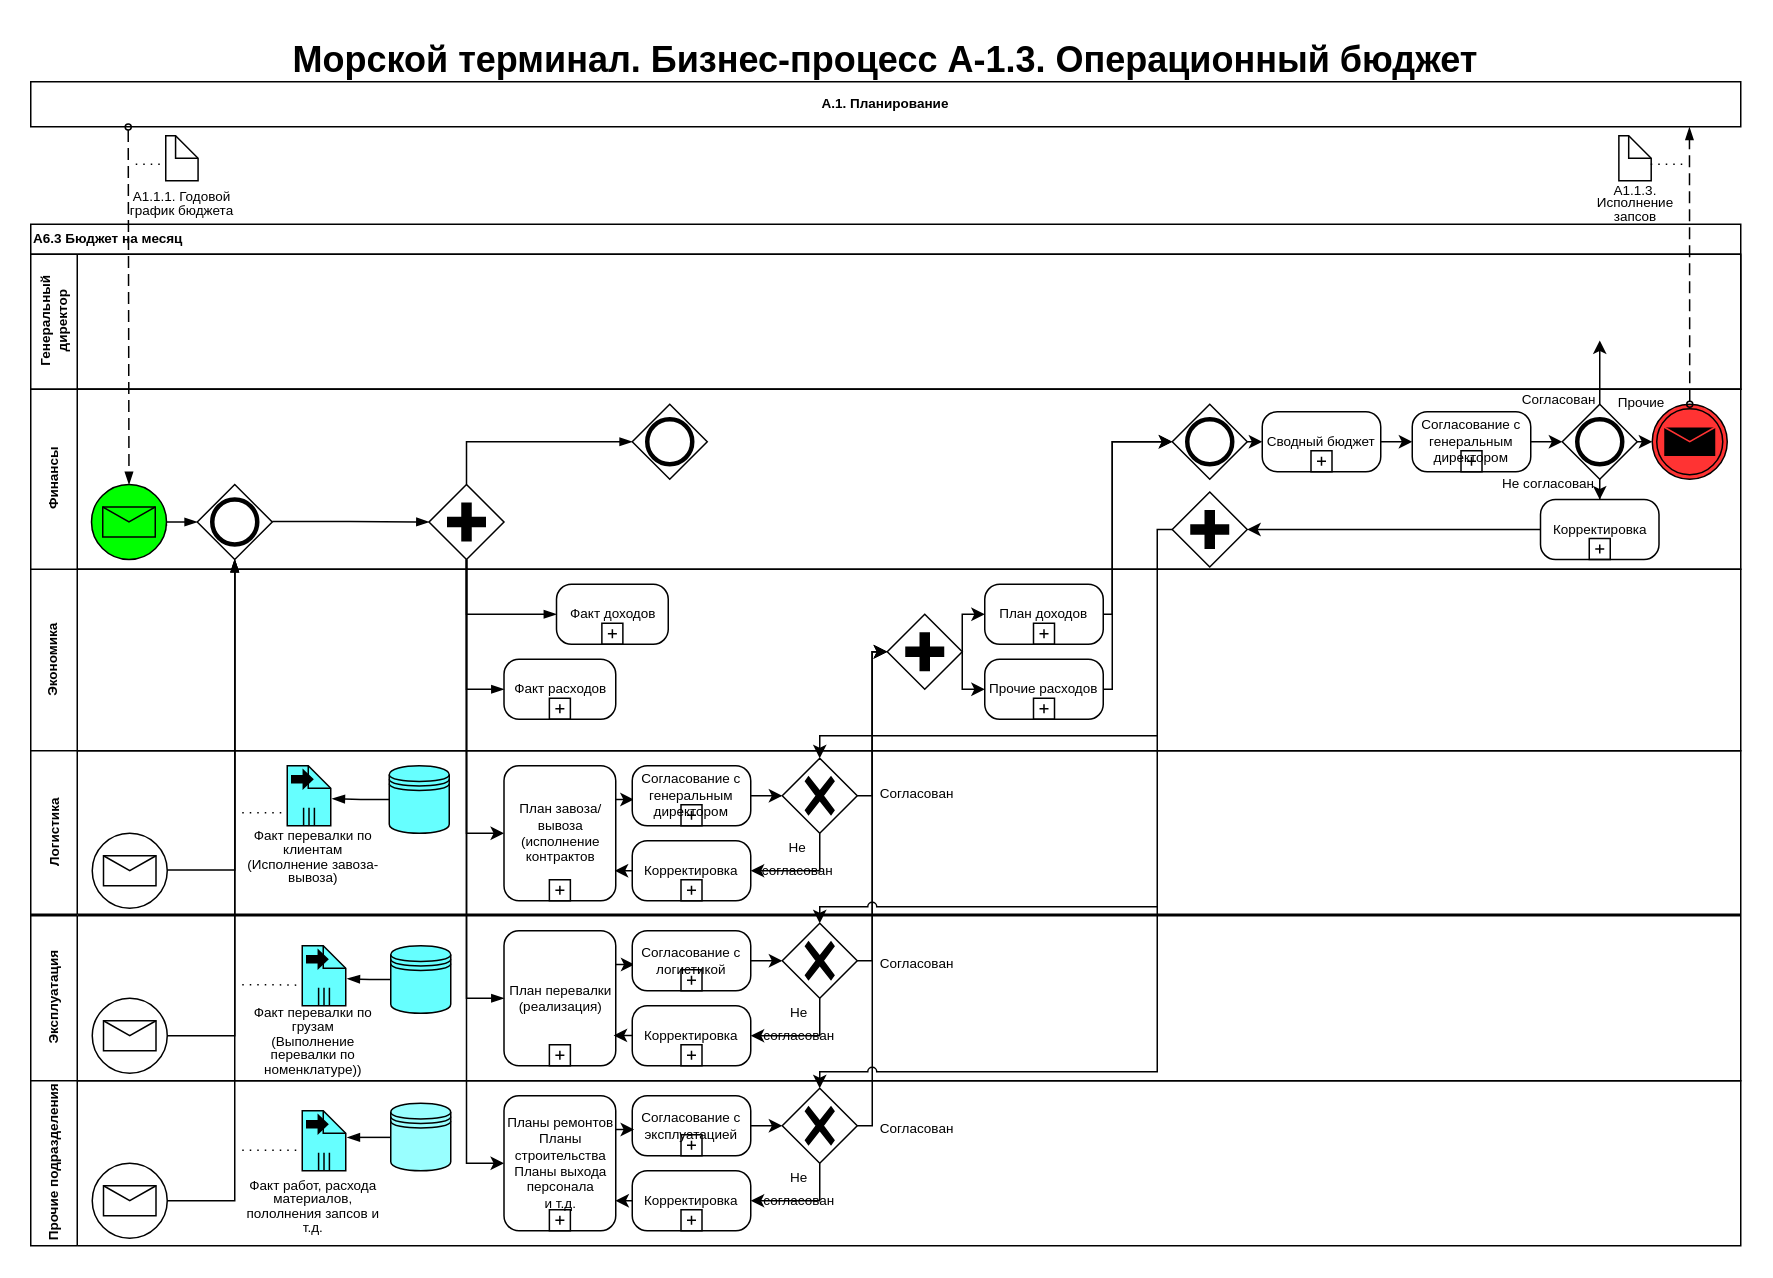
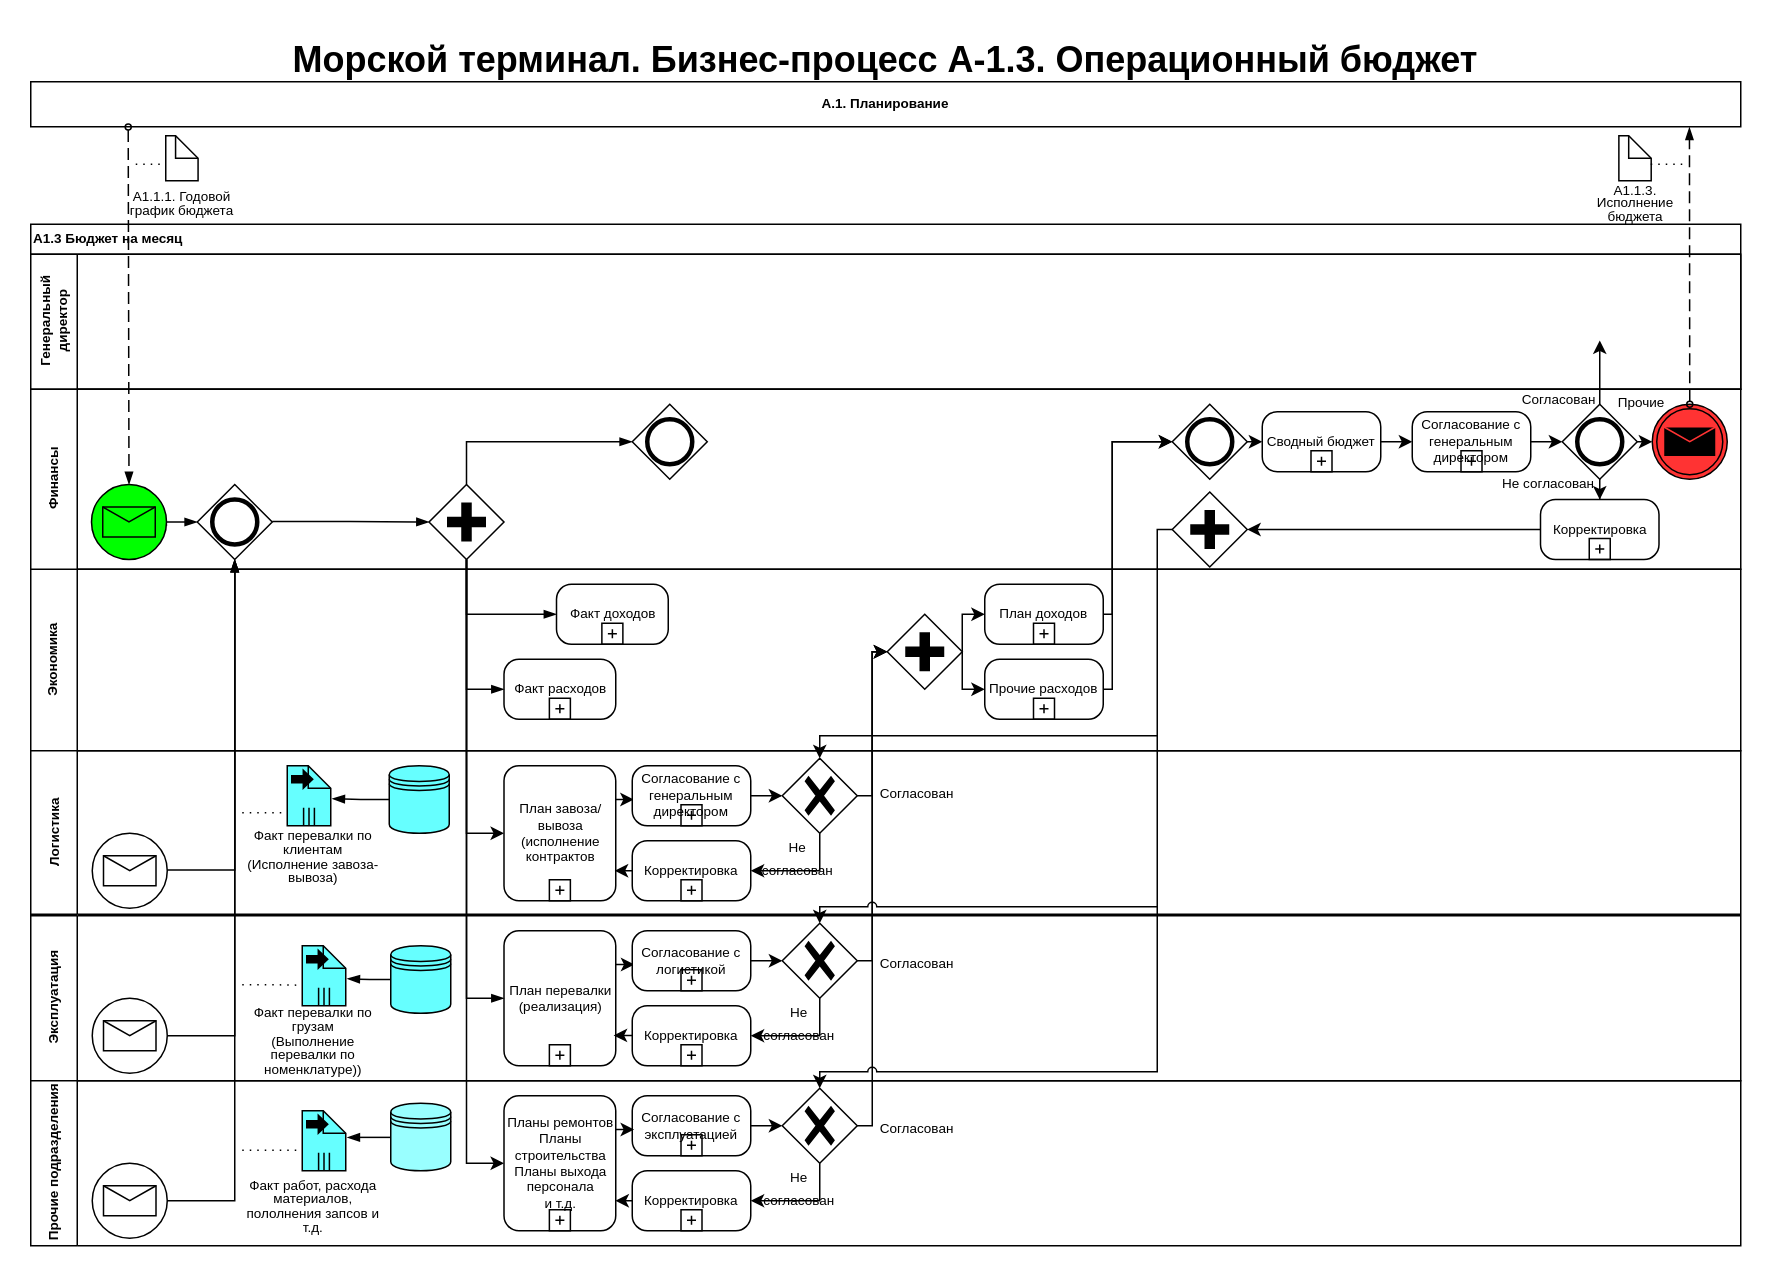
(1636, 203) -> (1636, 203)
(102, 239) -> (102, 239)
